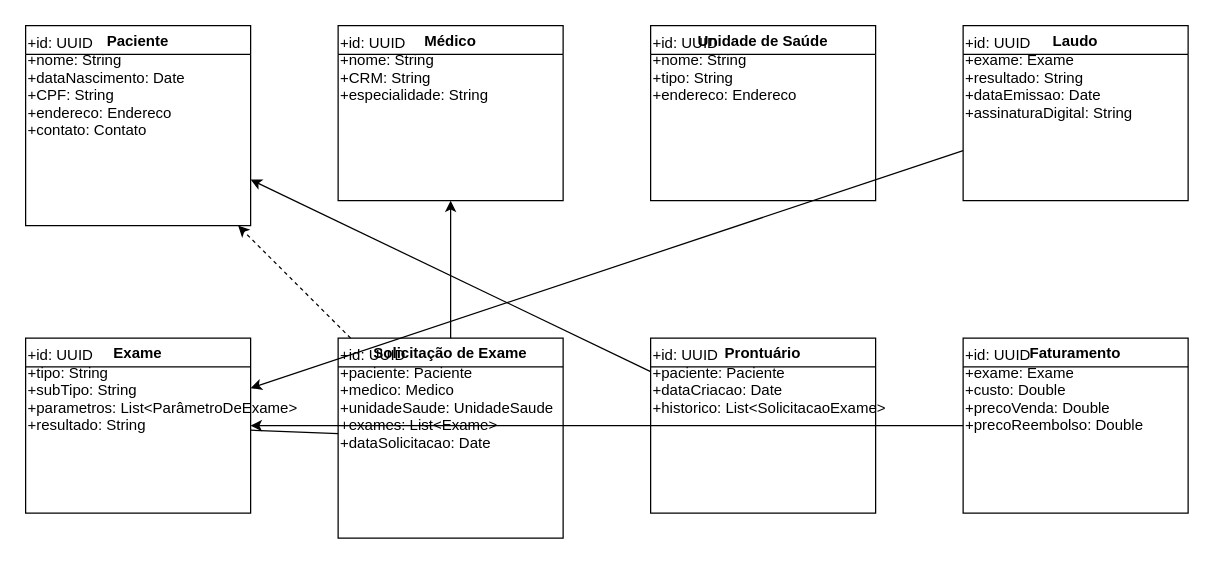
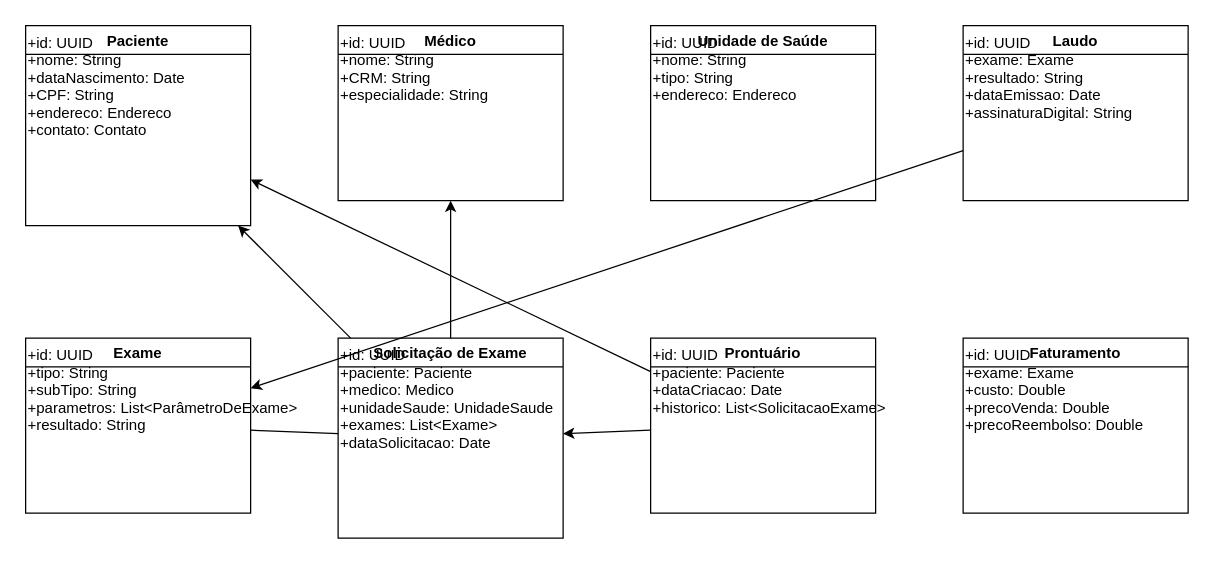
(297, 284) -> (297, 284)
(610, 426) -> none
none -> (609, 432)
